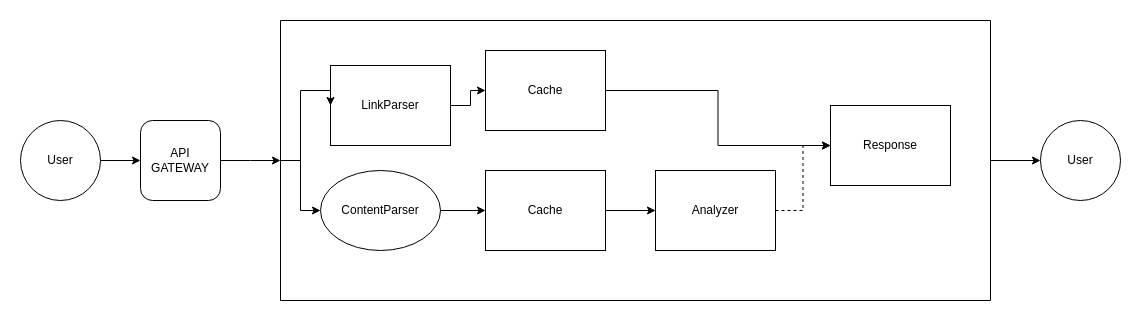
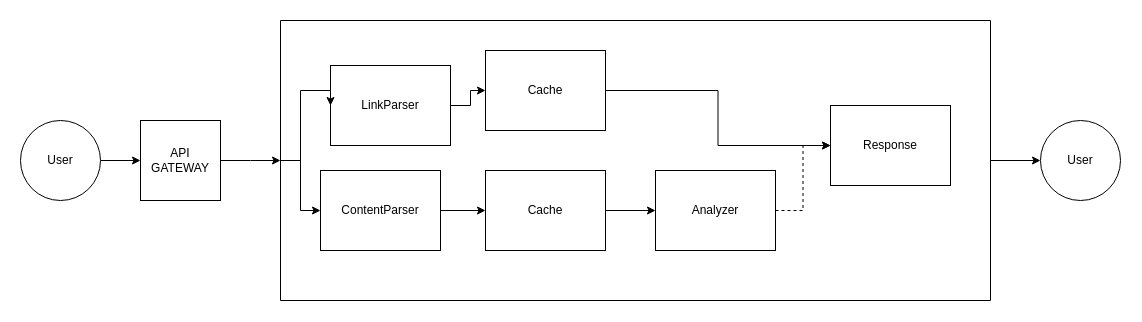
(181, 161) -> (181, 161)
(381, 211) -> (381, 211)
